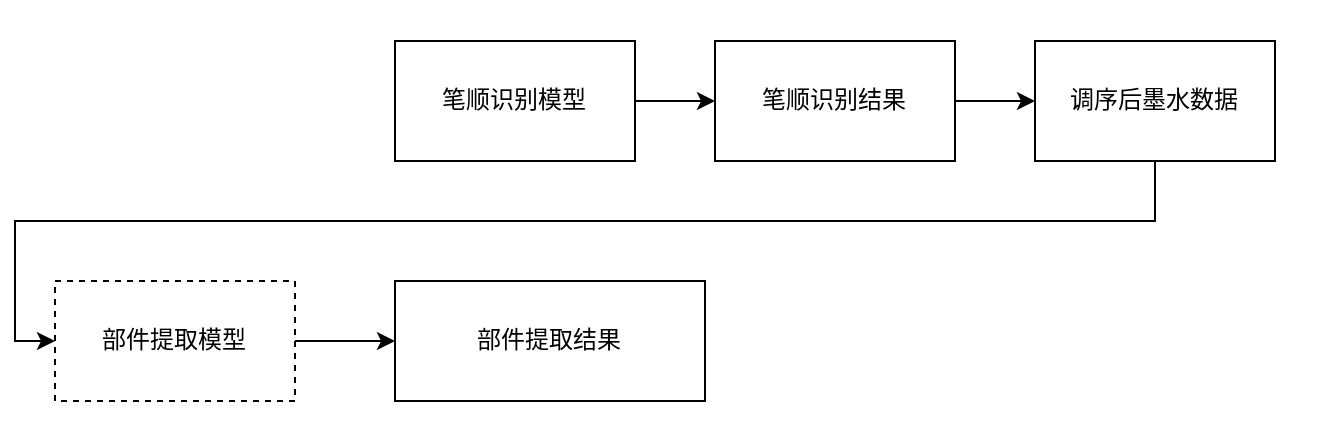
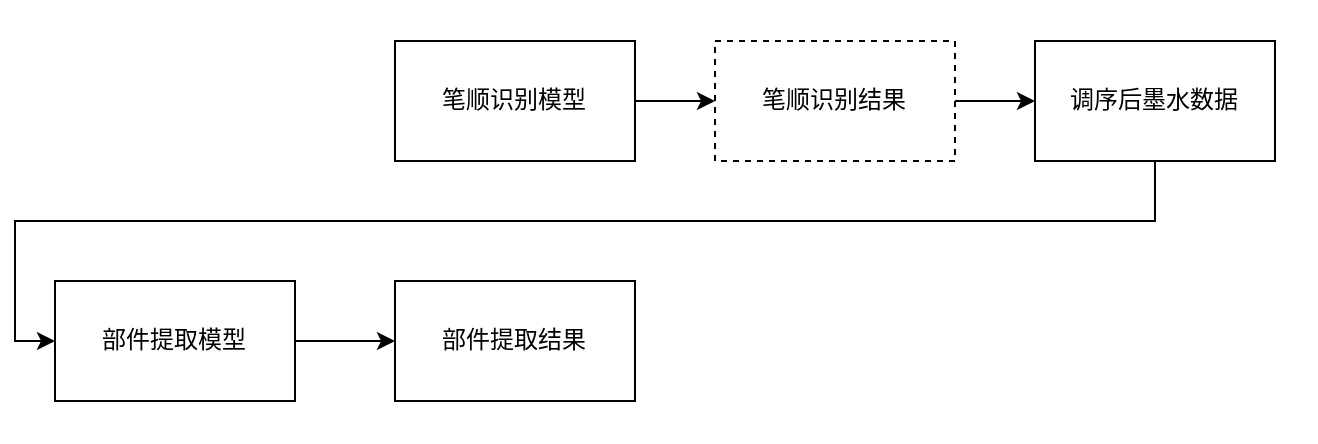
(835, 101) -> (835, 101)
(175, 341) -> (175, 341)
(550, 341) -> (515, 341)
